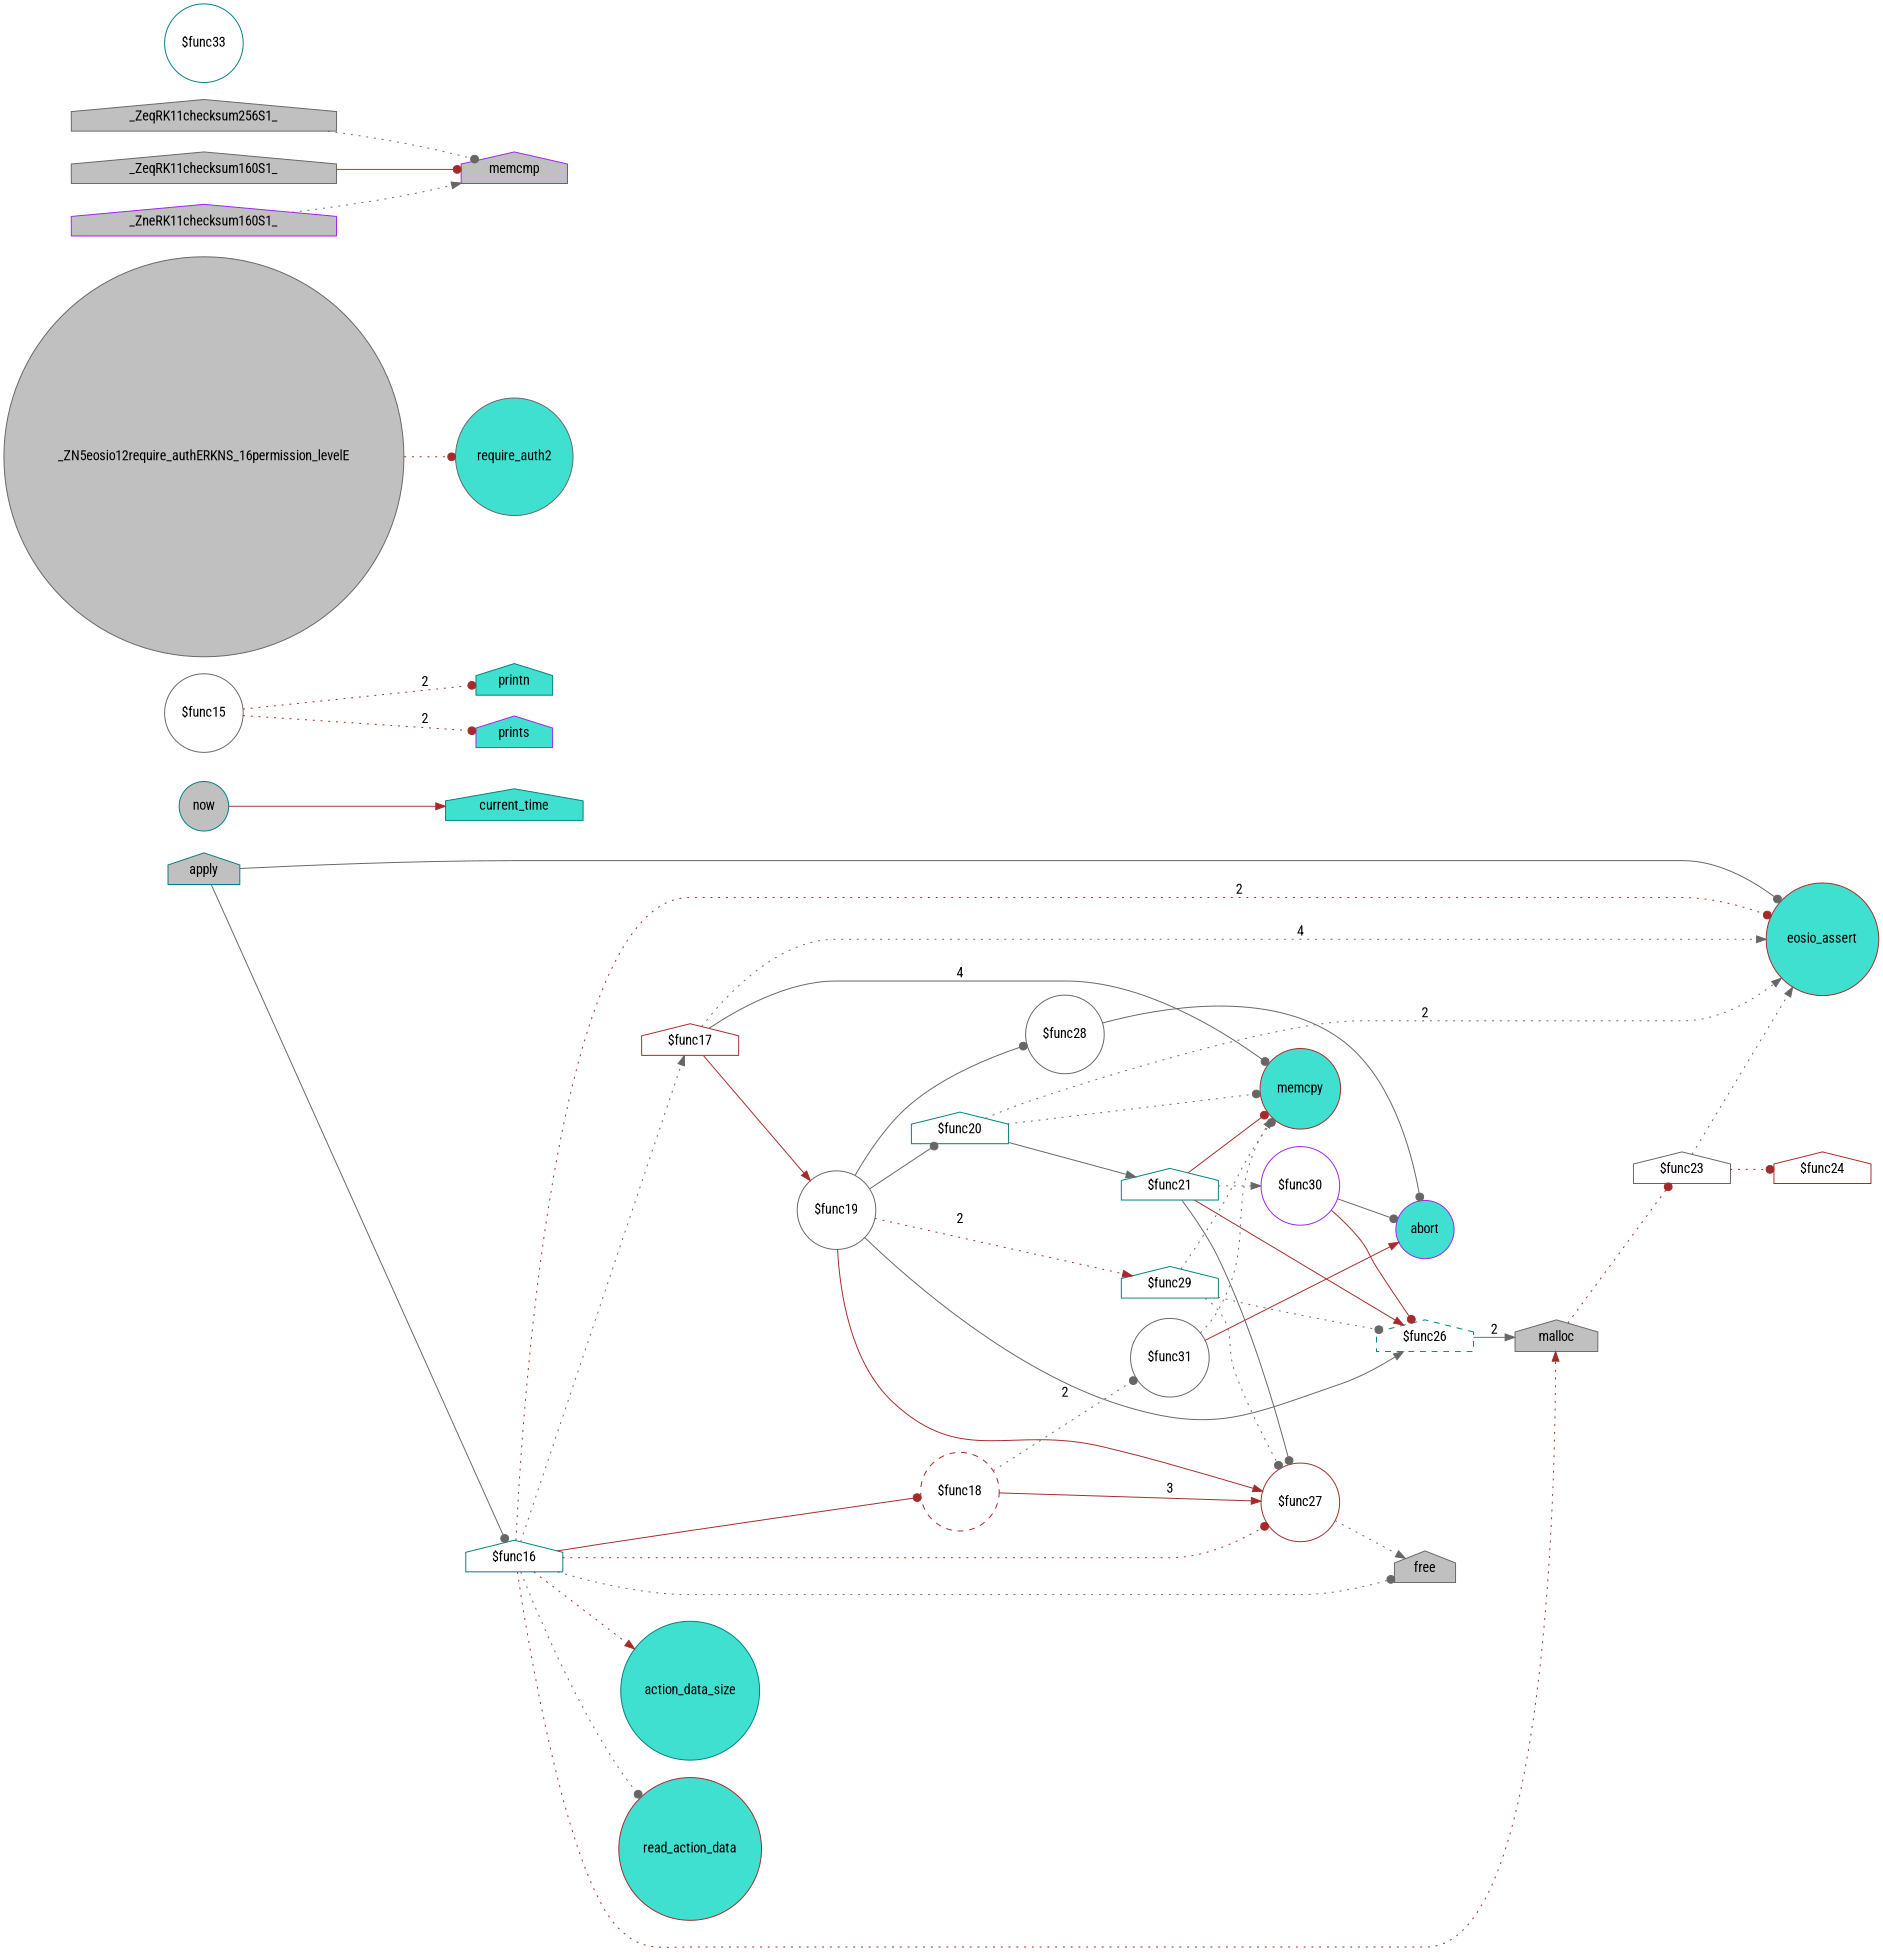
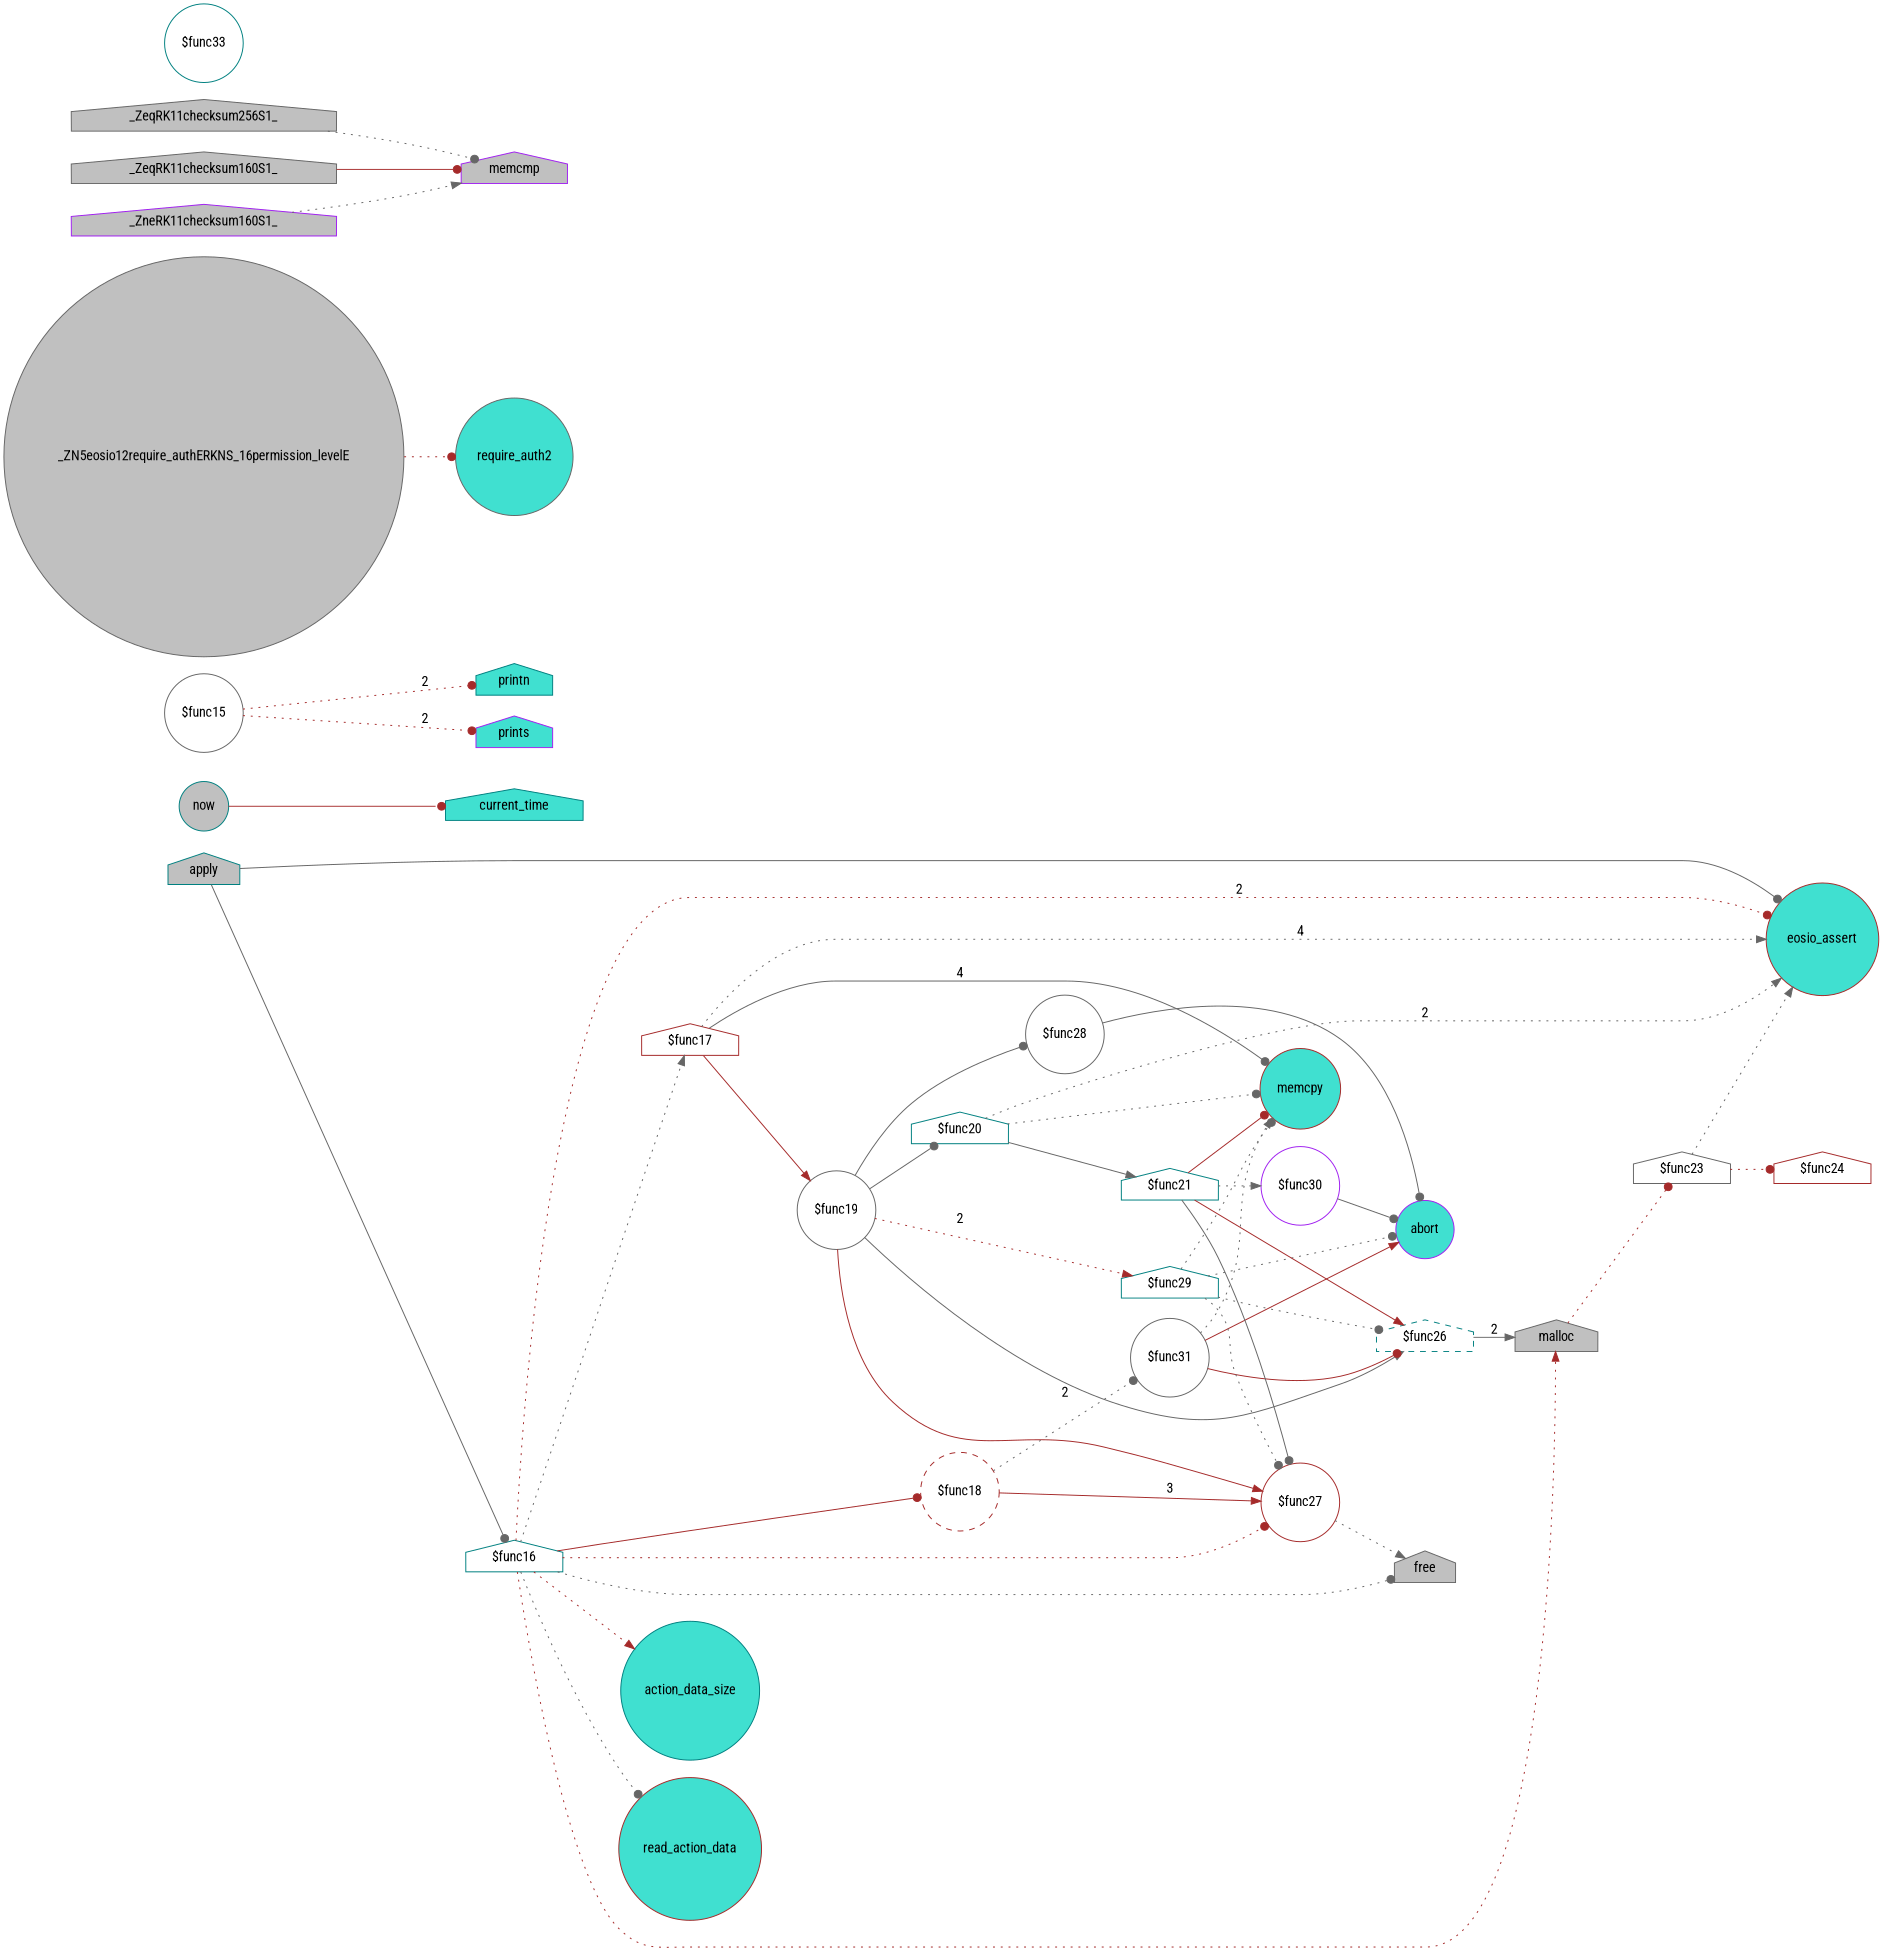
(332, 806) -> (332, 806)
none -> (1303, 1256)
(1374, 1264) -> (1302, 1380)
